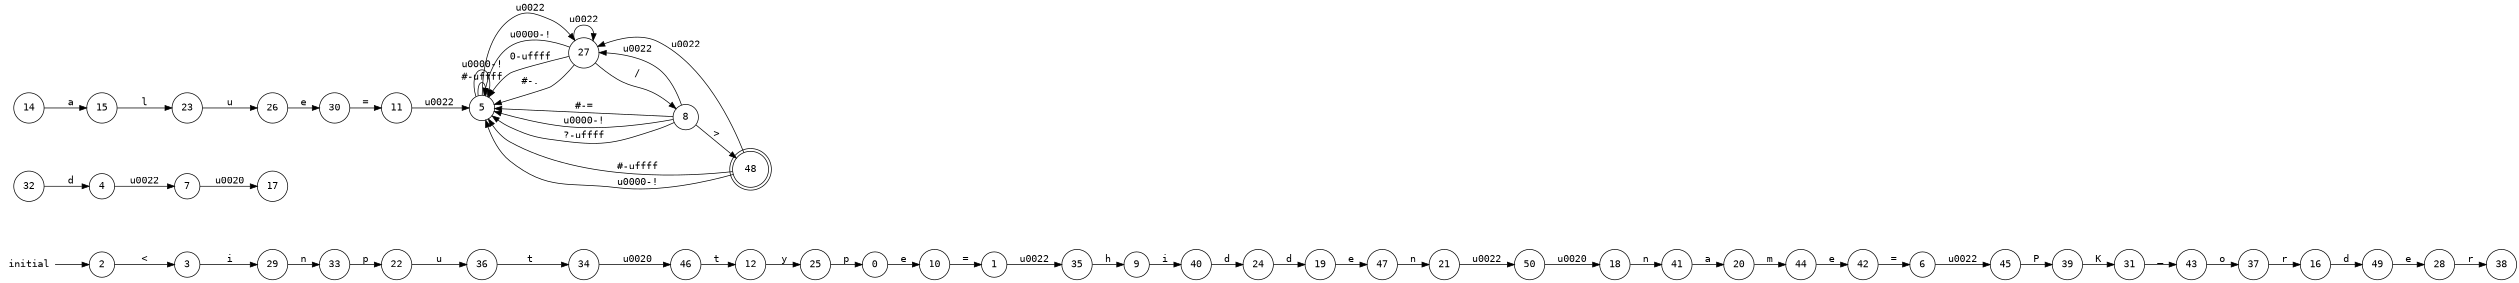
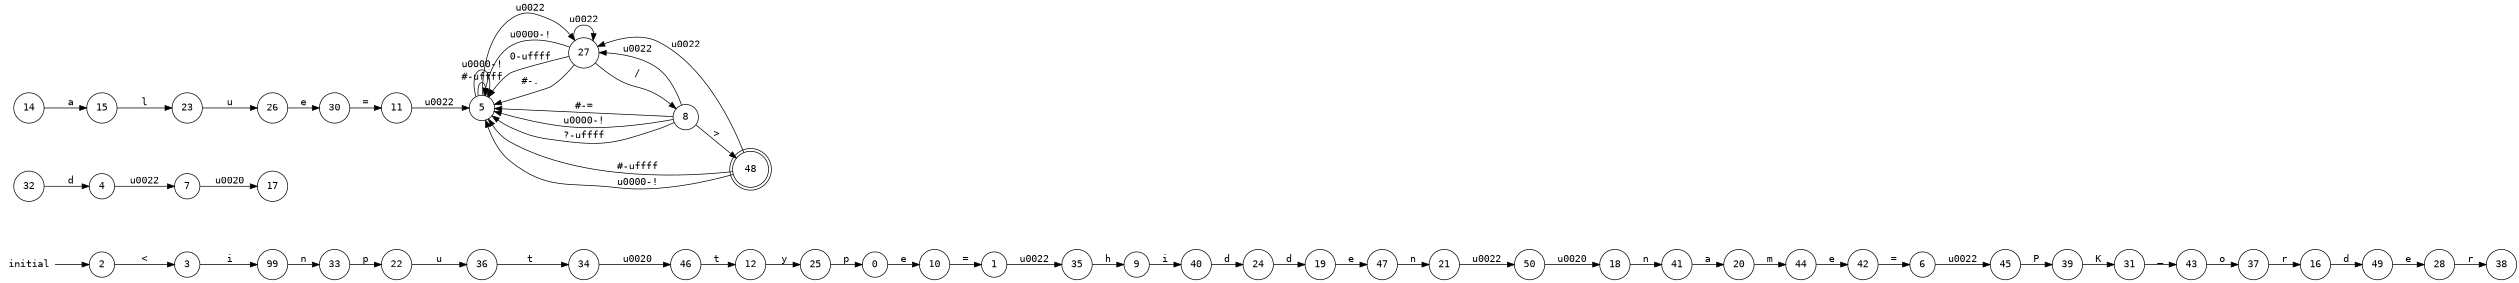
(273, 265) -> (273, 265)
